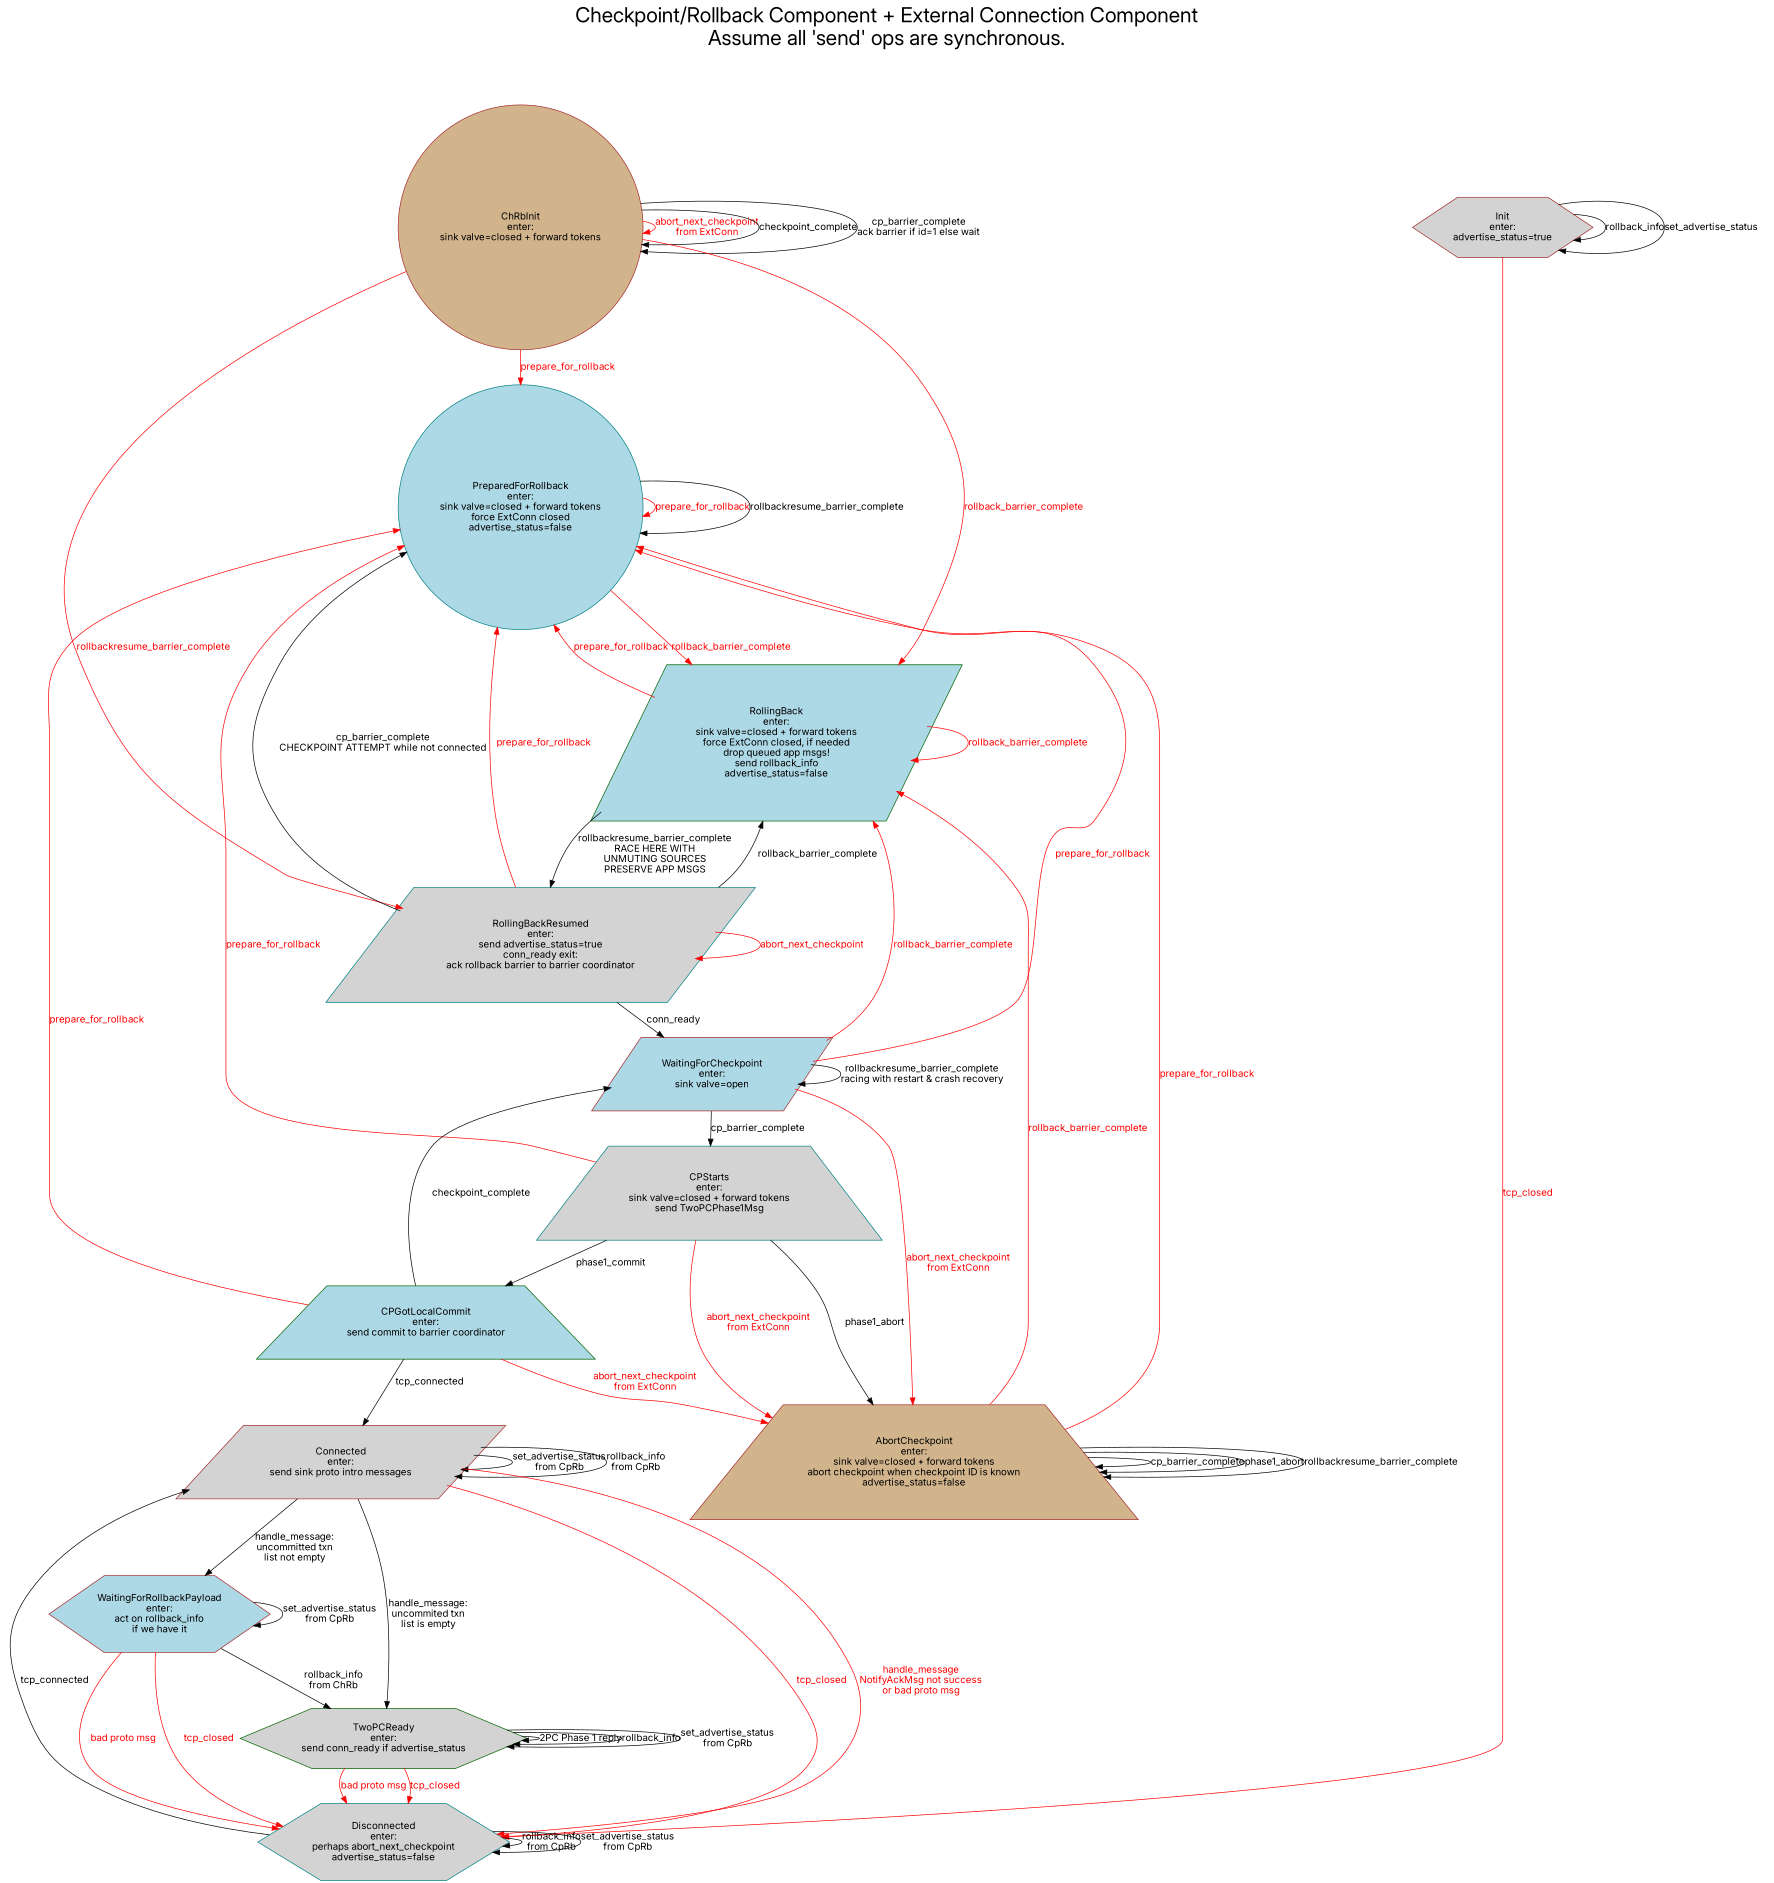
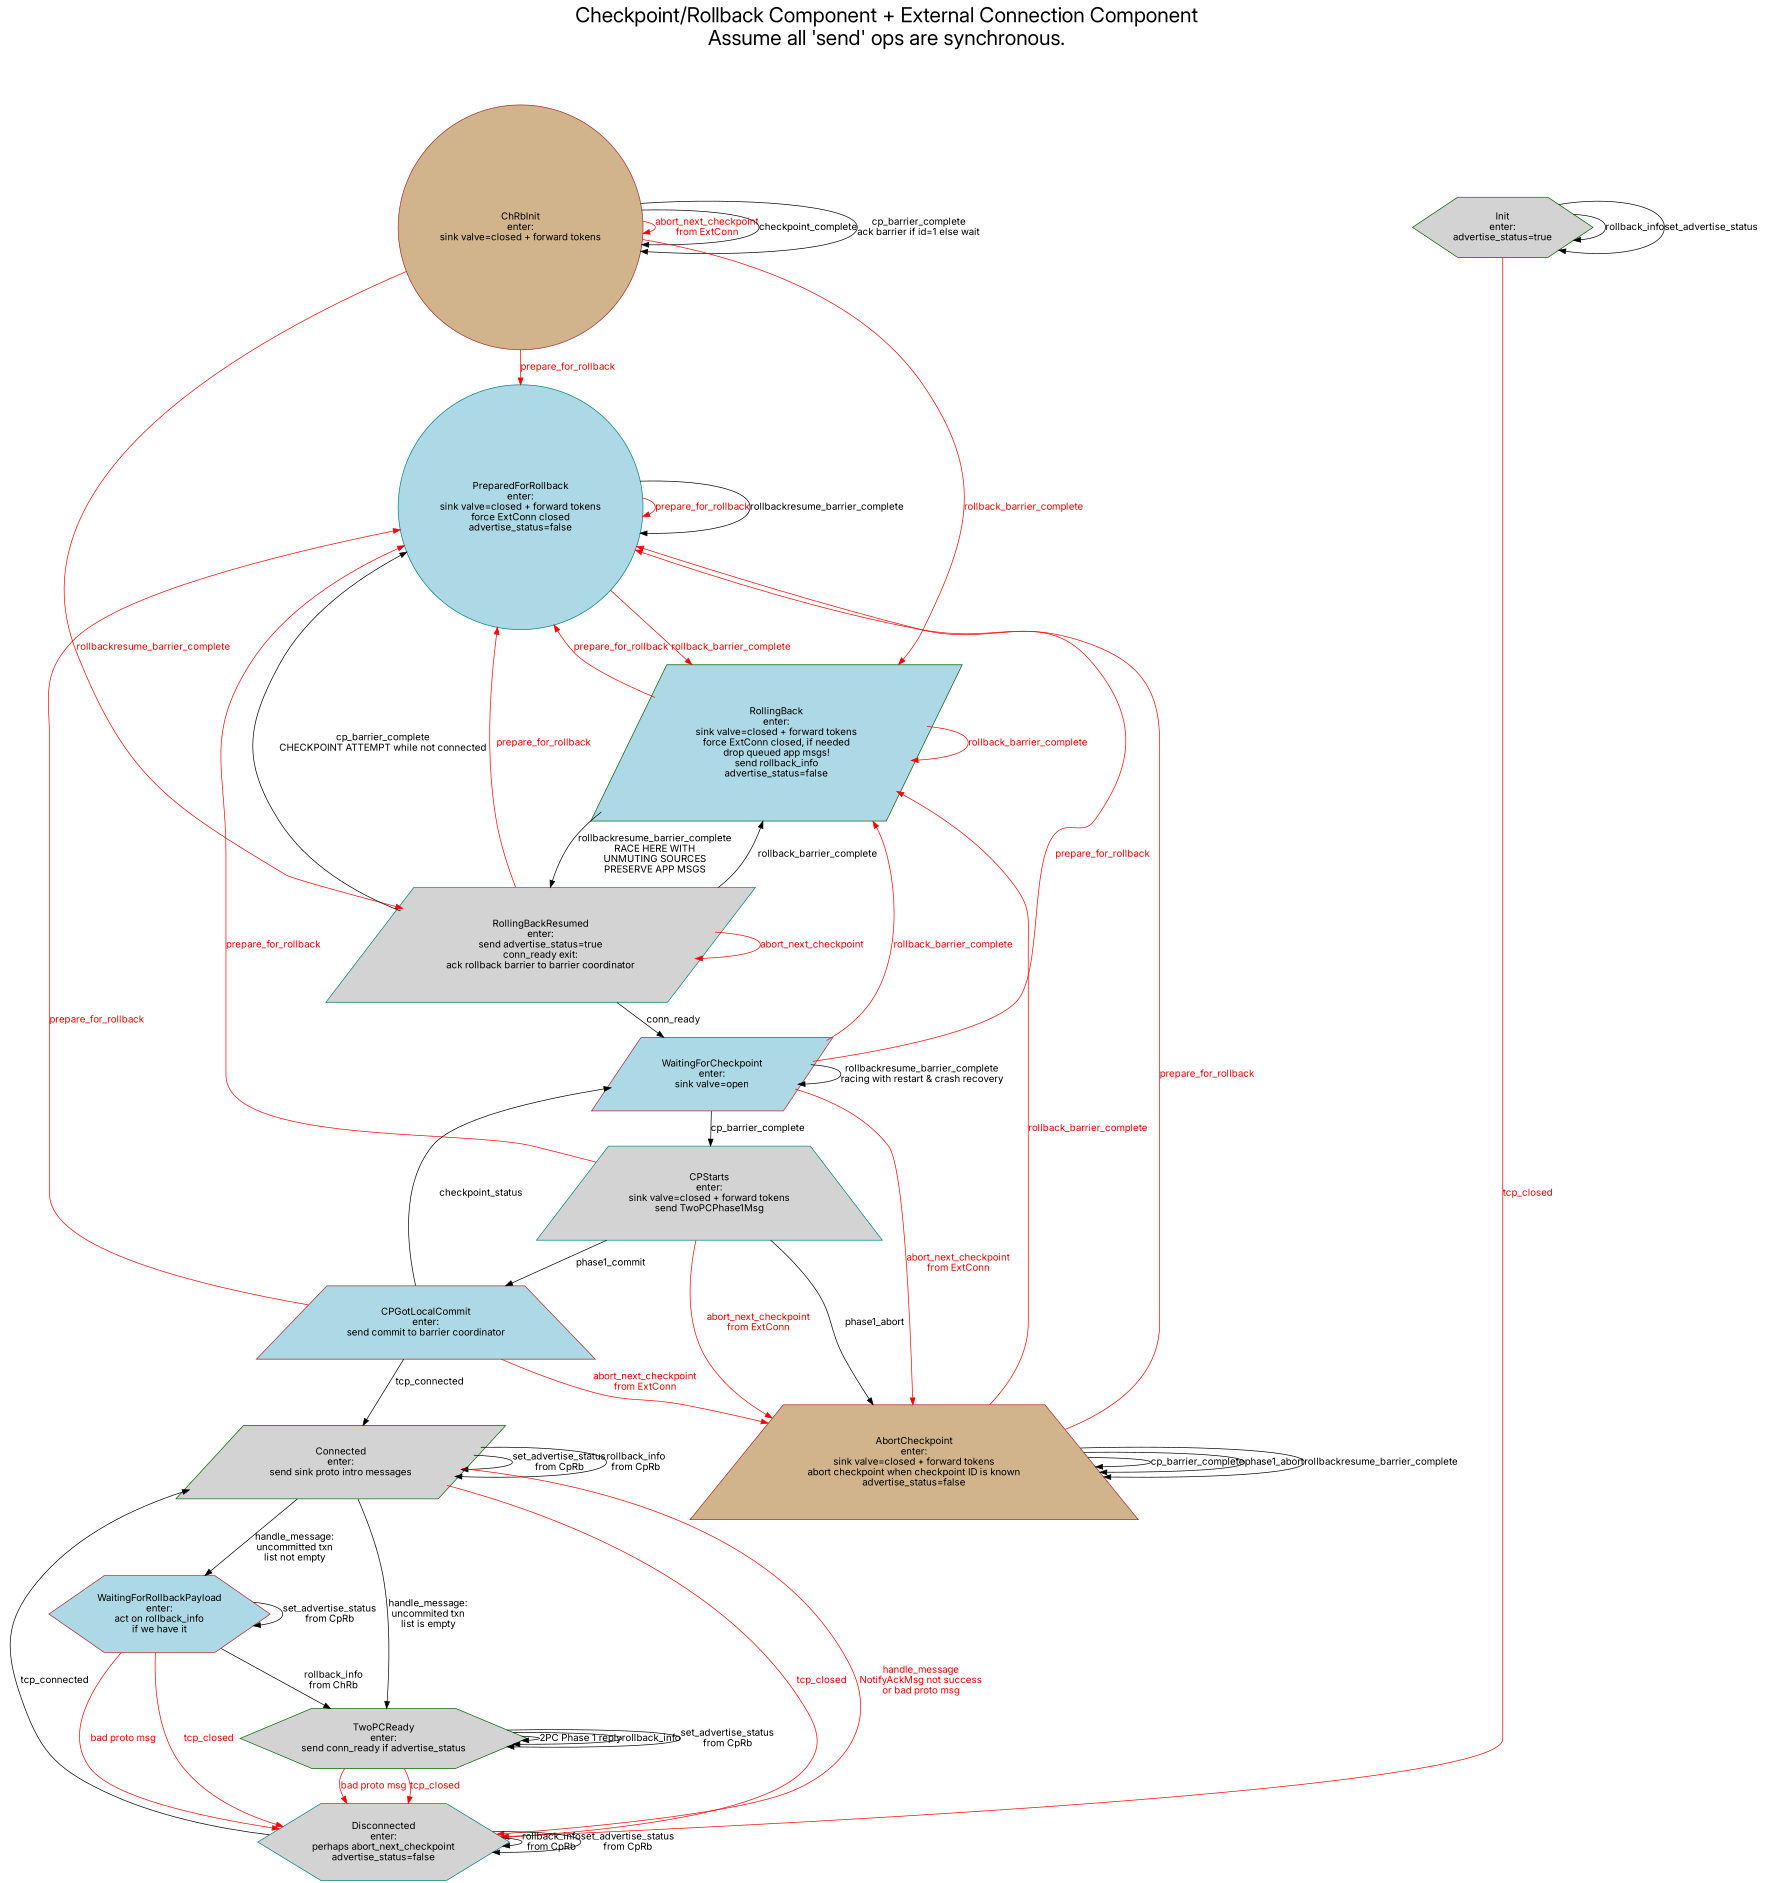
(1503, 227) -> (1503, 227)
(481, 1193) -> (481, 1193)
(426, 1323) -> (426, 1323)
(341, 1462) -> (341, 1462)
